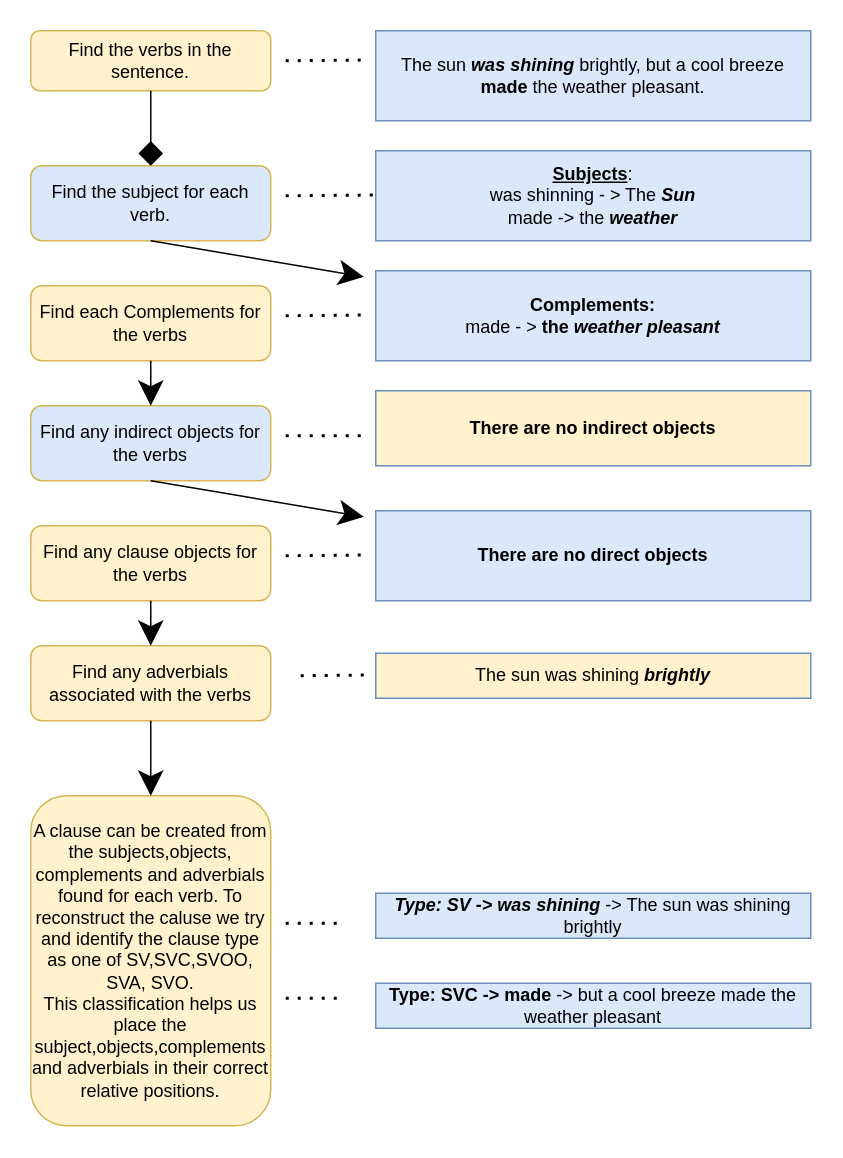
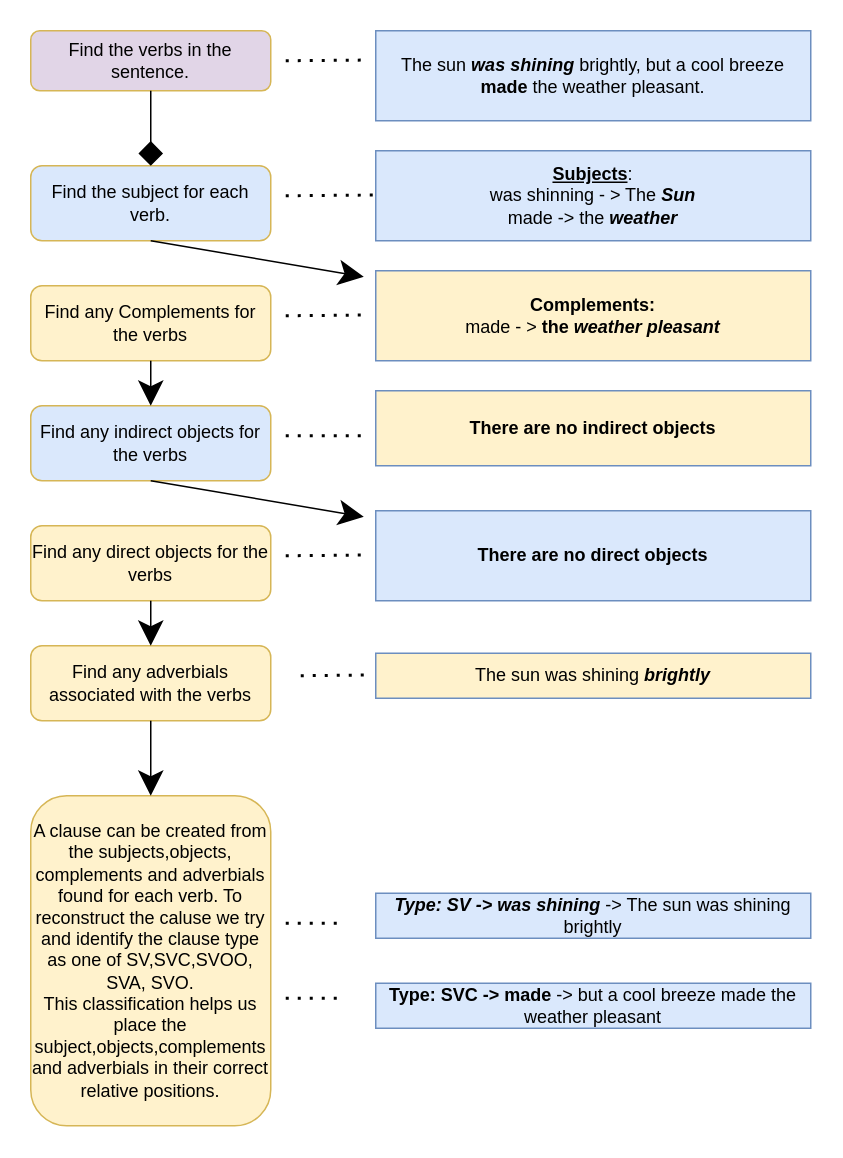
(151, 61) -> (151, 61)
(593, 316) -> (593, 316)
(151, 323) -> (151, 323)
(151, 563) -> (151, 563)
